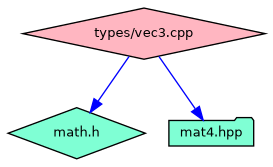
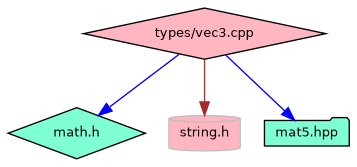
none -> (205, 133)
(211, 133) -> (307, 133)
